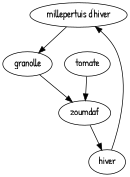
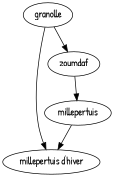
(55, 38) -> (37, 85)
(87, 64) -> none
(107, 162) -> (78, 113)
